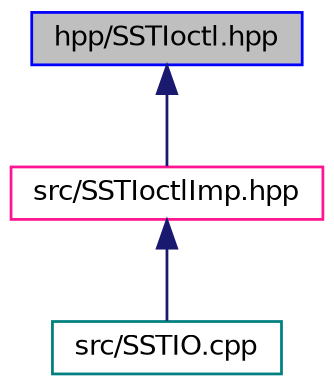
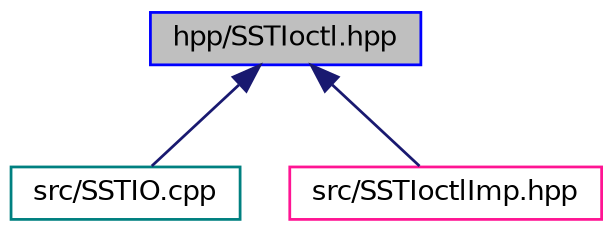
(167, 285) -> (195, 125)
